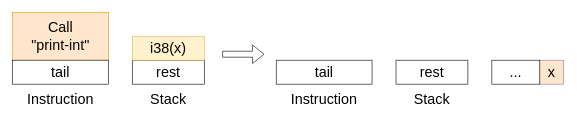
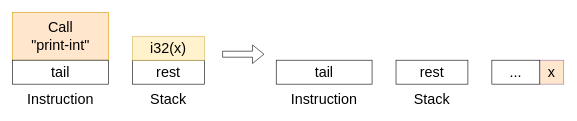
(168, 48) -> (168, 48)
